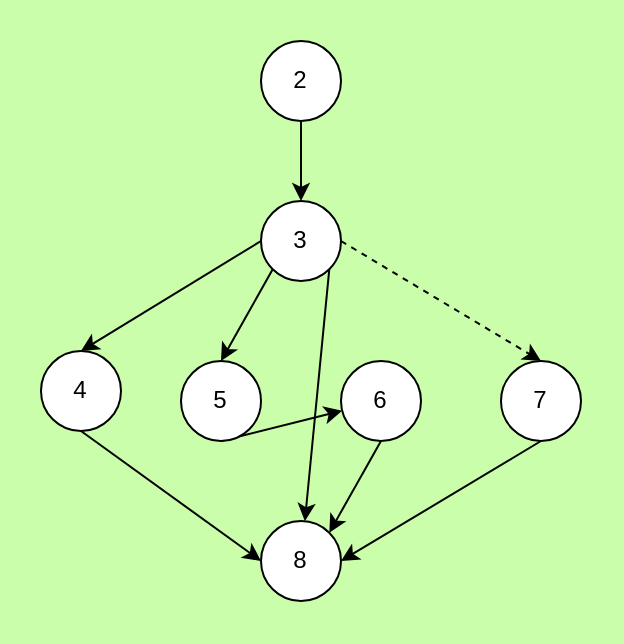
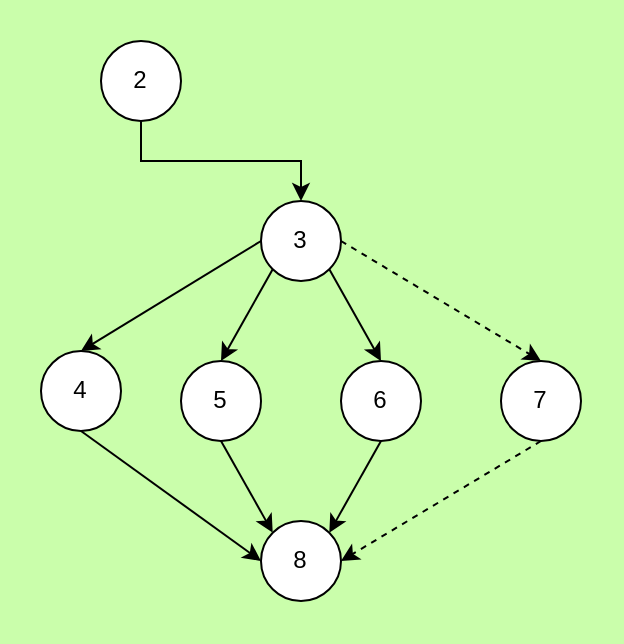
(301, 81) -> (141, 81)
(318, 389) -> (352, 310)
(284, 425) -> (244, 481)
(446, 498) -> (446, 498)
